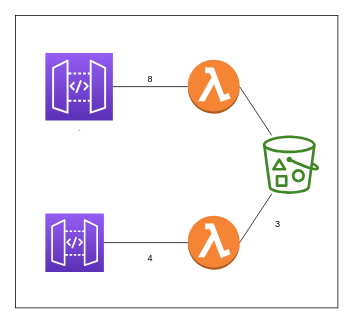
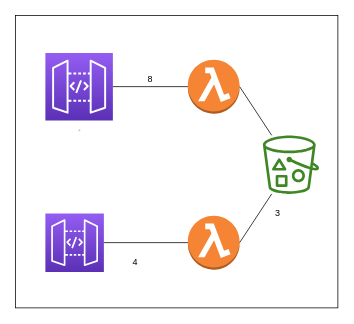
(278, 225) -> (278, 213)
(150, 258) -> (135, 262)
